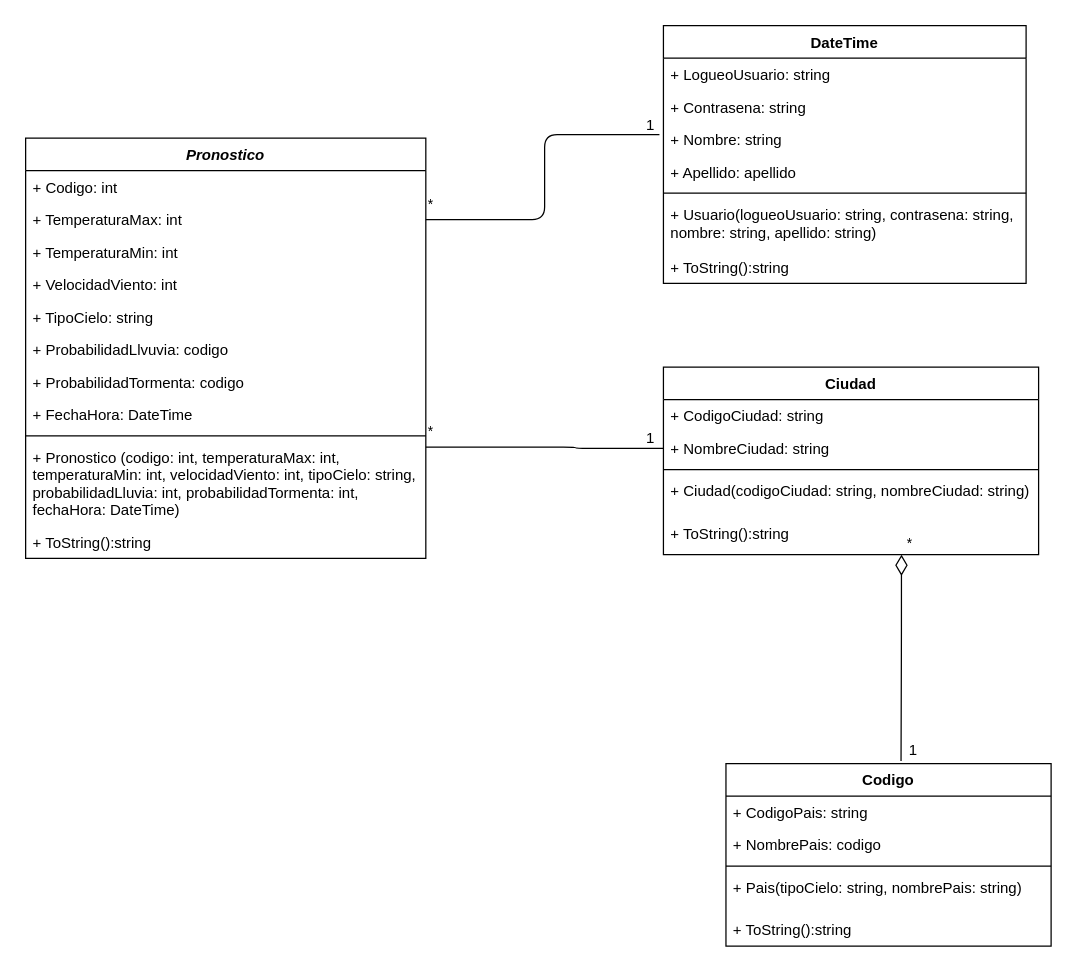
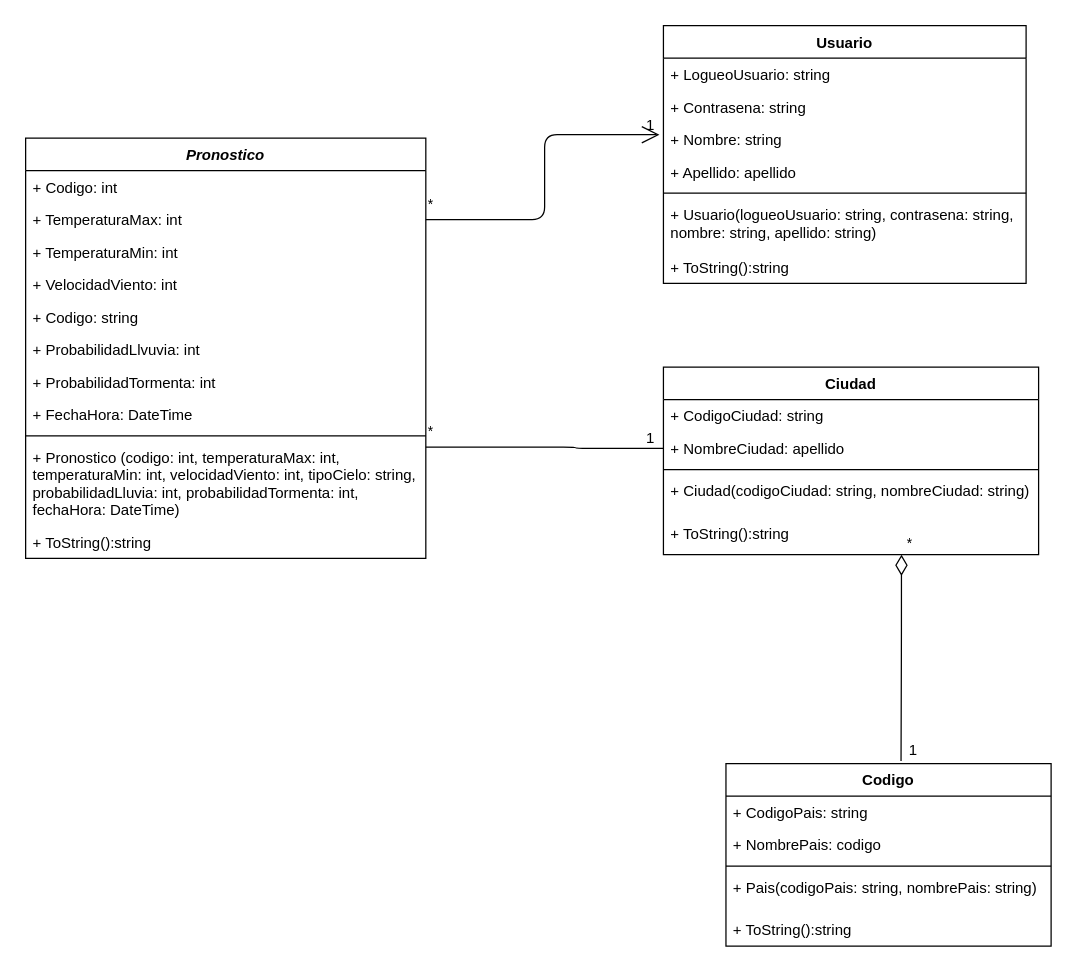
(844, 43) -> (844, 43)
(653, 135) -> (652, 135)
(99, 318) -> (90, 318)
(137, 350) -> (124, 350)
(145, 383) -> (132, 383)
(753, 449) -> (757, 449)
(894, 888) -> (900, 888)
